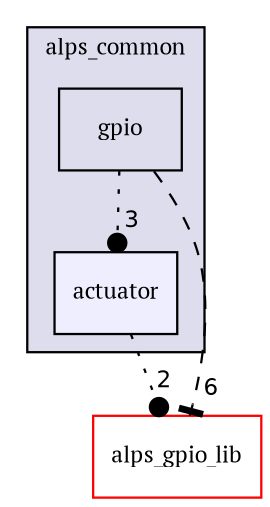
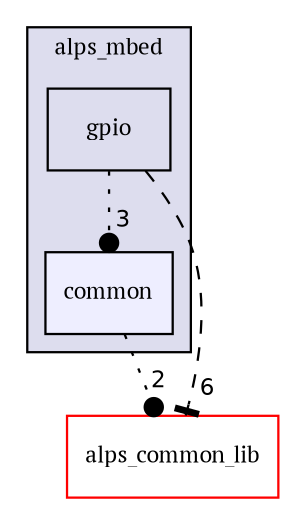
(116, 49) -> (109, 49)
(116, 293) -> (109, 293)
(177, 457) -> (173, 457)
